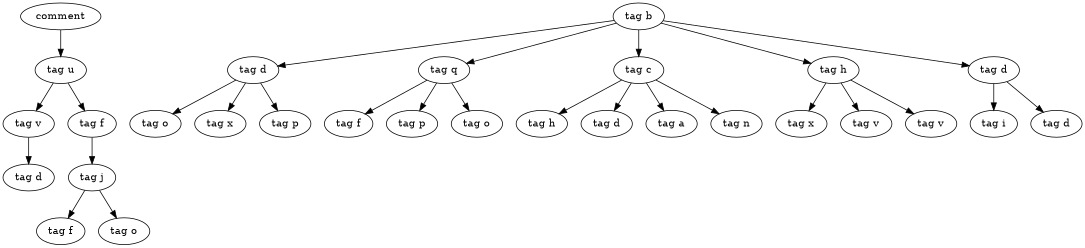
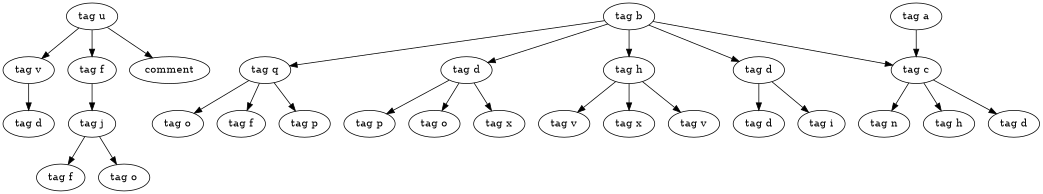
(61, 40) -> (127, 41)
(653, 94) -> (916, 40)
